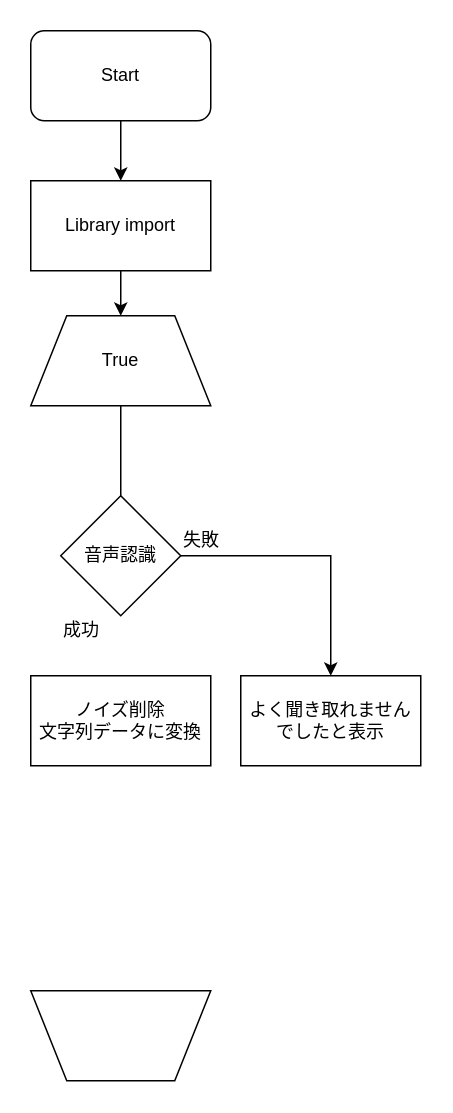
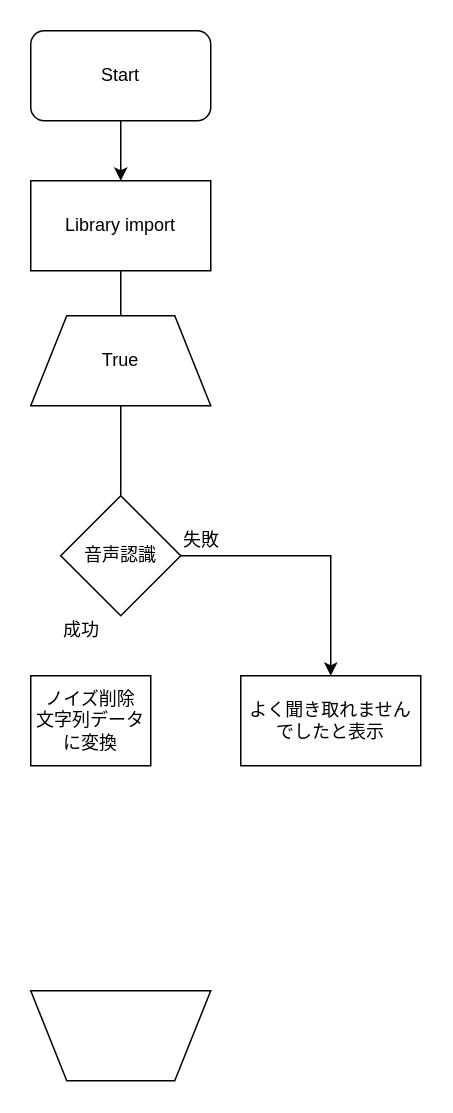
(121, 304) -> (121, 308)
(121, 721) -> (91, 721)
